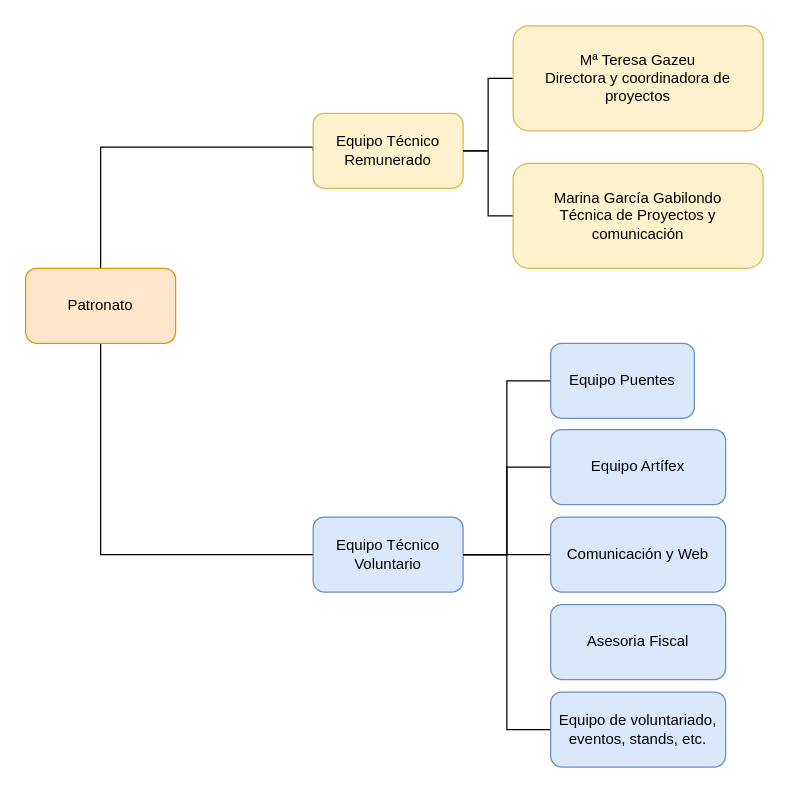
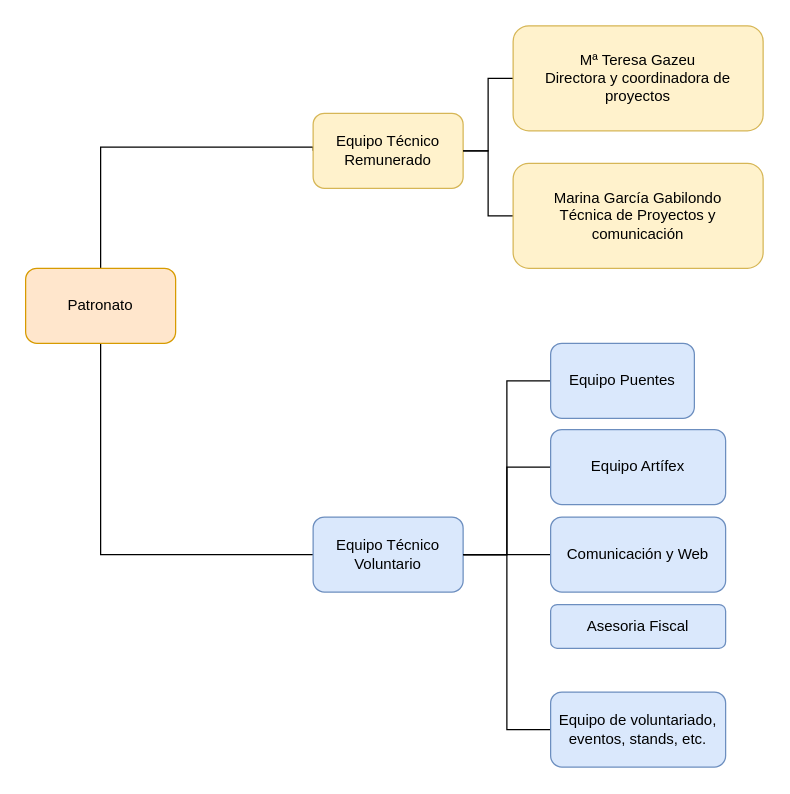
(638, 642) -> (638, 626)
